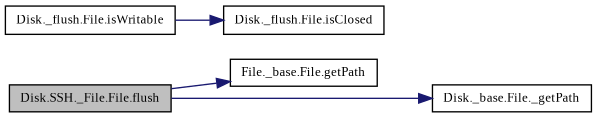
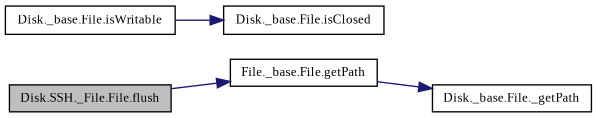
(90, 20) -> (90, 20)
(304, 20) -> (304, 20)
(295, 98) -> (398, 84)
